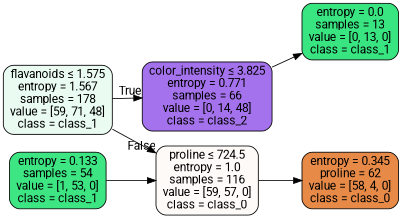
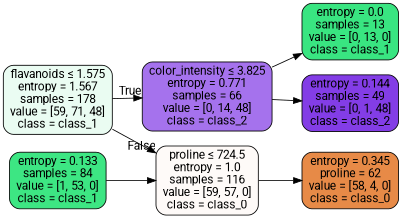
none -> (350, 103)
(58, 174) -> (58, 174)
